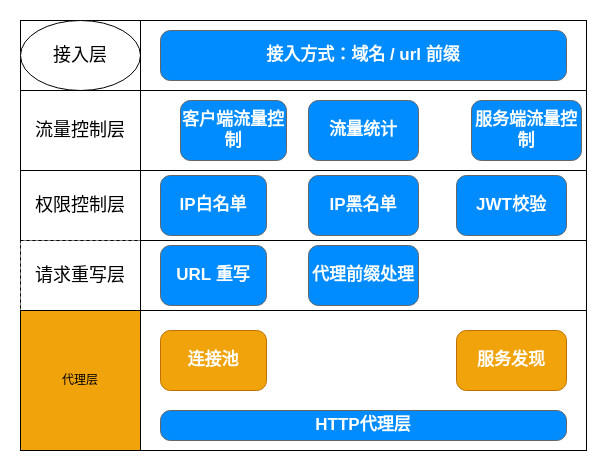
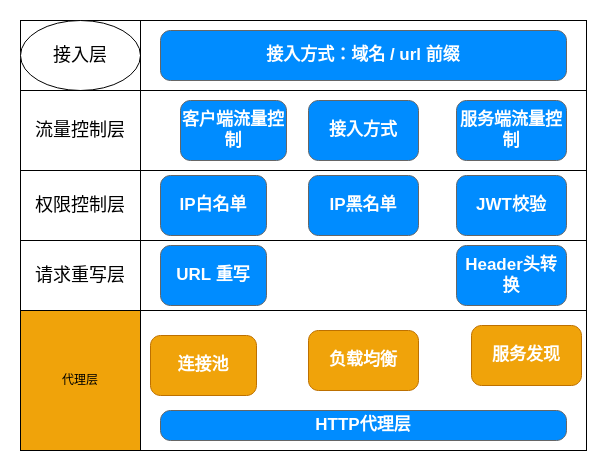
(364, 131) -> (364, 131)
(527, 131) -> (512, 131)
(81, 276) -> (81, 276)
(364, 276) -> none
none -> (512, 276)
(214, 361) -> (204, 366)
none -> (364, 361)
(512, 361) -> (527, 356)
